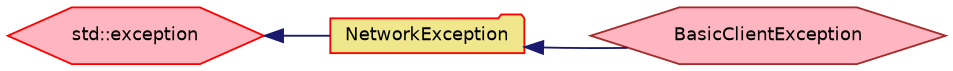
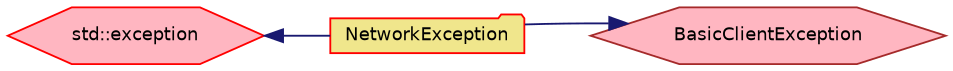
(585, 48) -> (567, 24)
